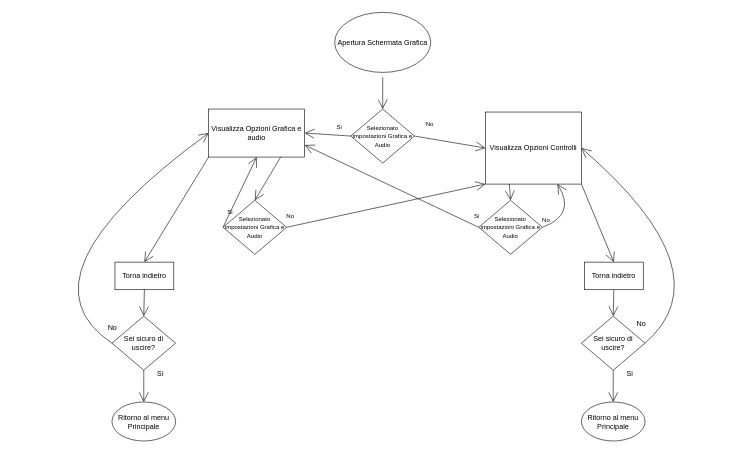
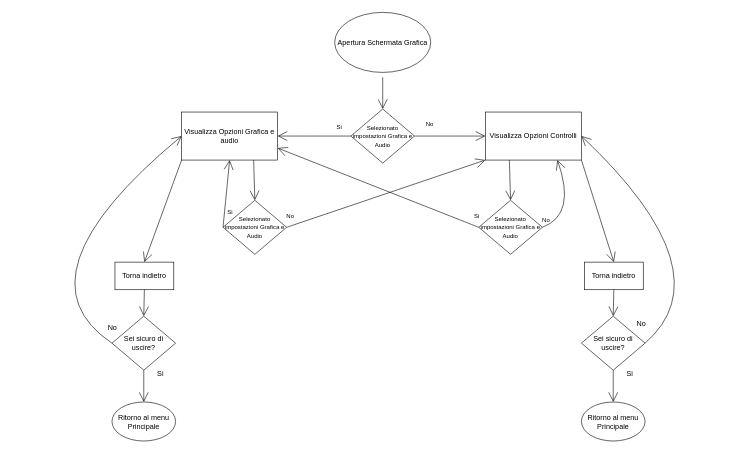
(257, 133) -> (230, 136)
(533, 148) -> (533, 136)
